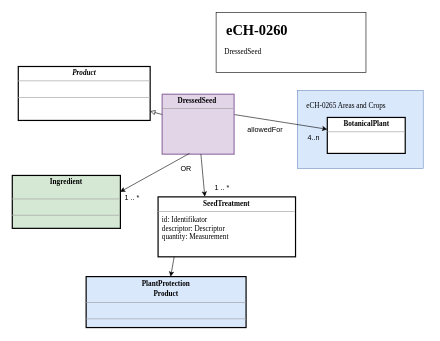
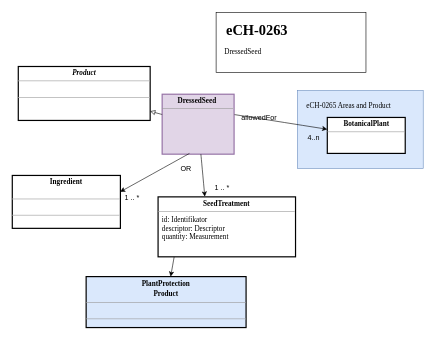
(243, 17) -> (243, 17)
(352, 106) -> (357, 106)
(265, 129) -> (259, 117)
(66, 202) -> (66, 202)
